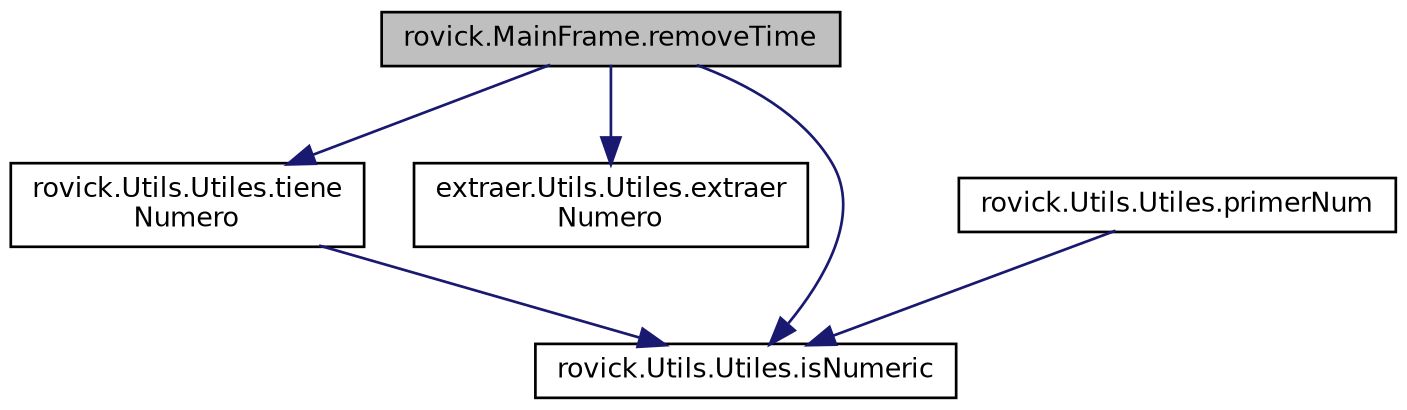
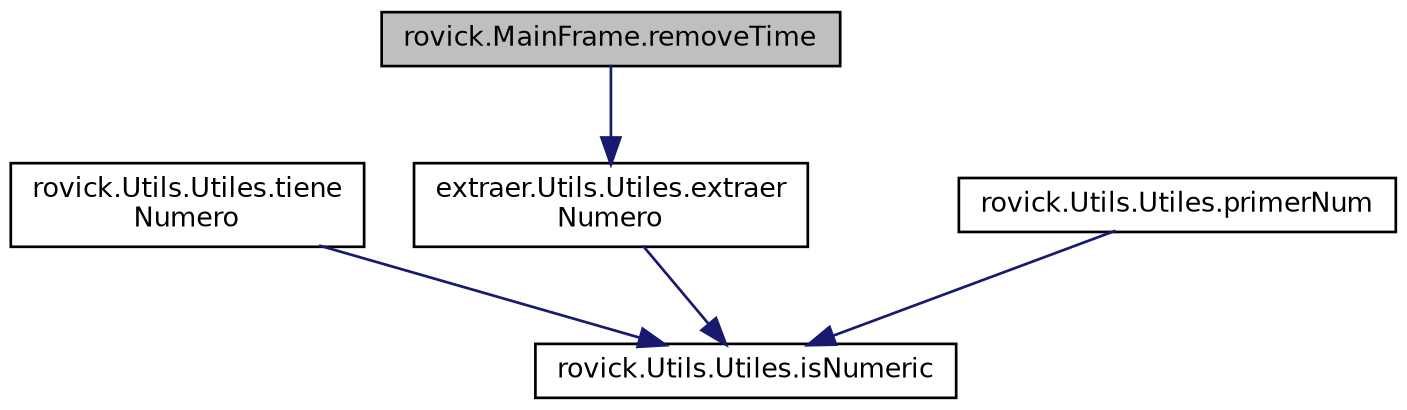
(432, 110) -> none
(833, 166) -> (676, 285)
